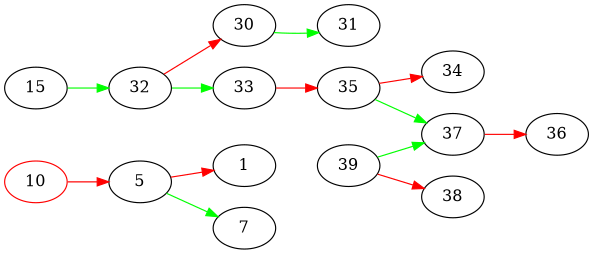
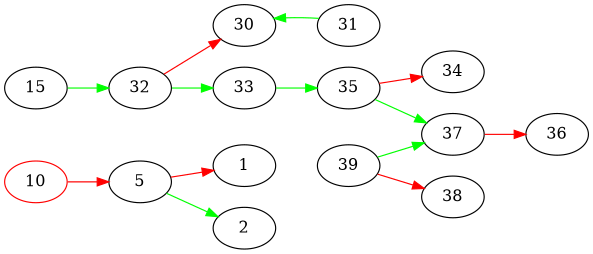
(291, 33) -> (302, 18)
(291, 88) -> (291, 88)
(244, 228) -> (244, 228)
